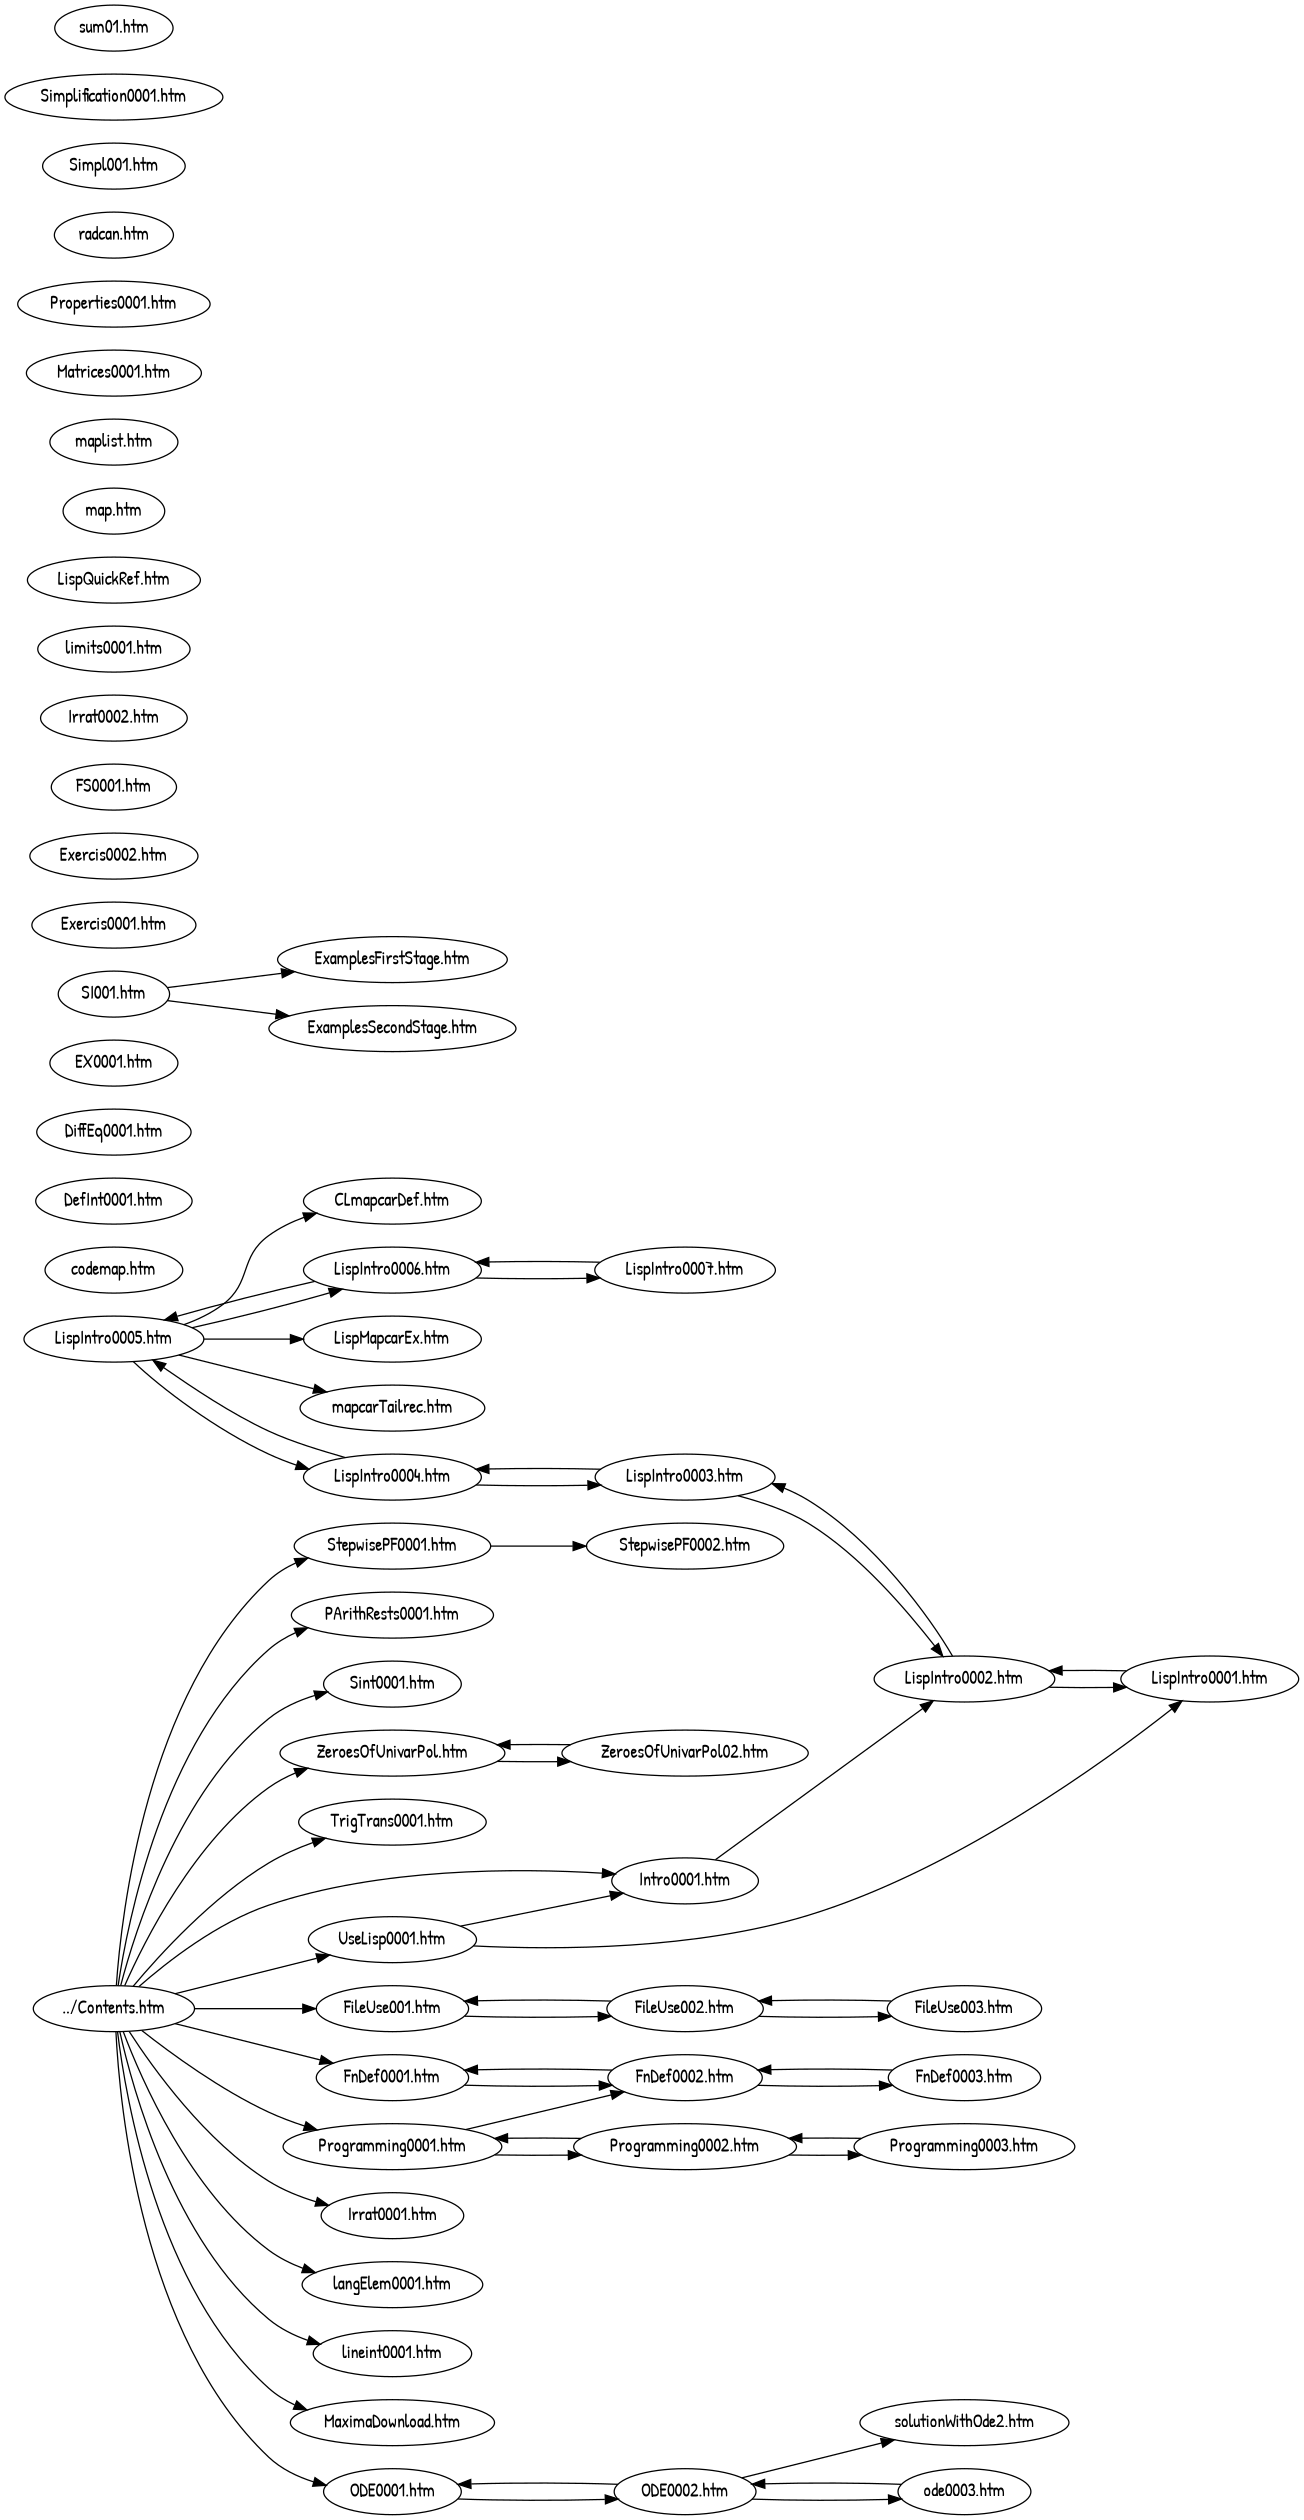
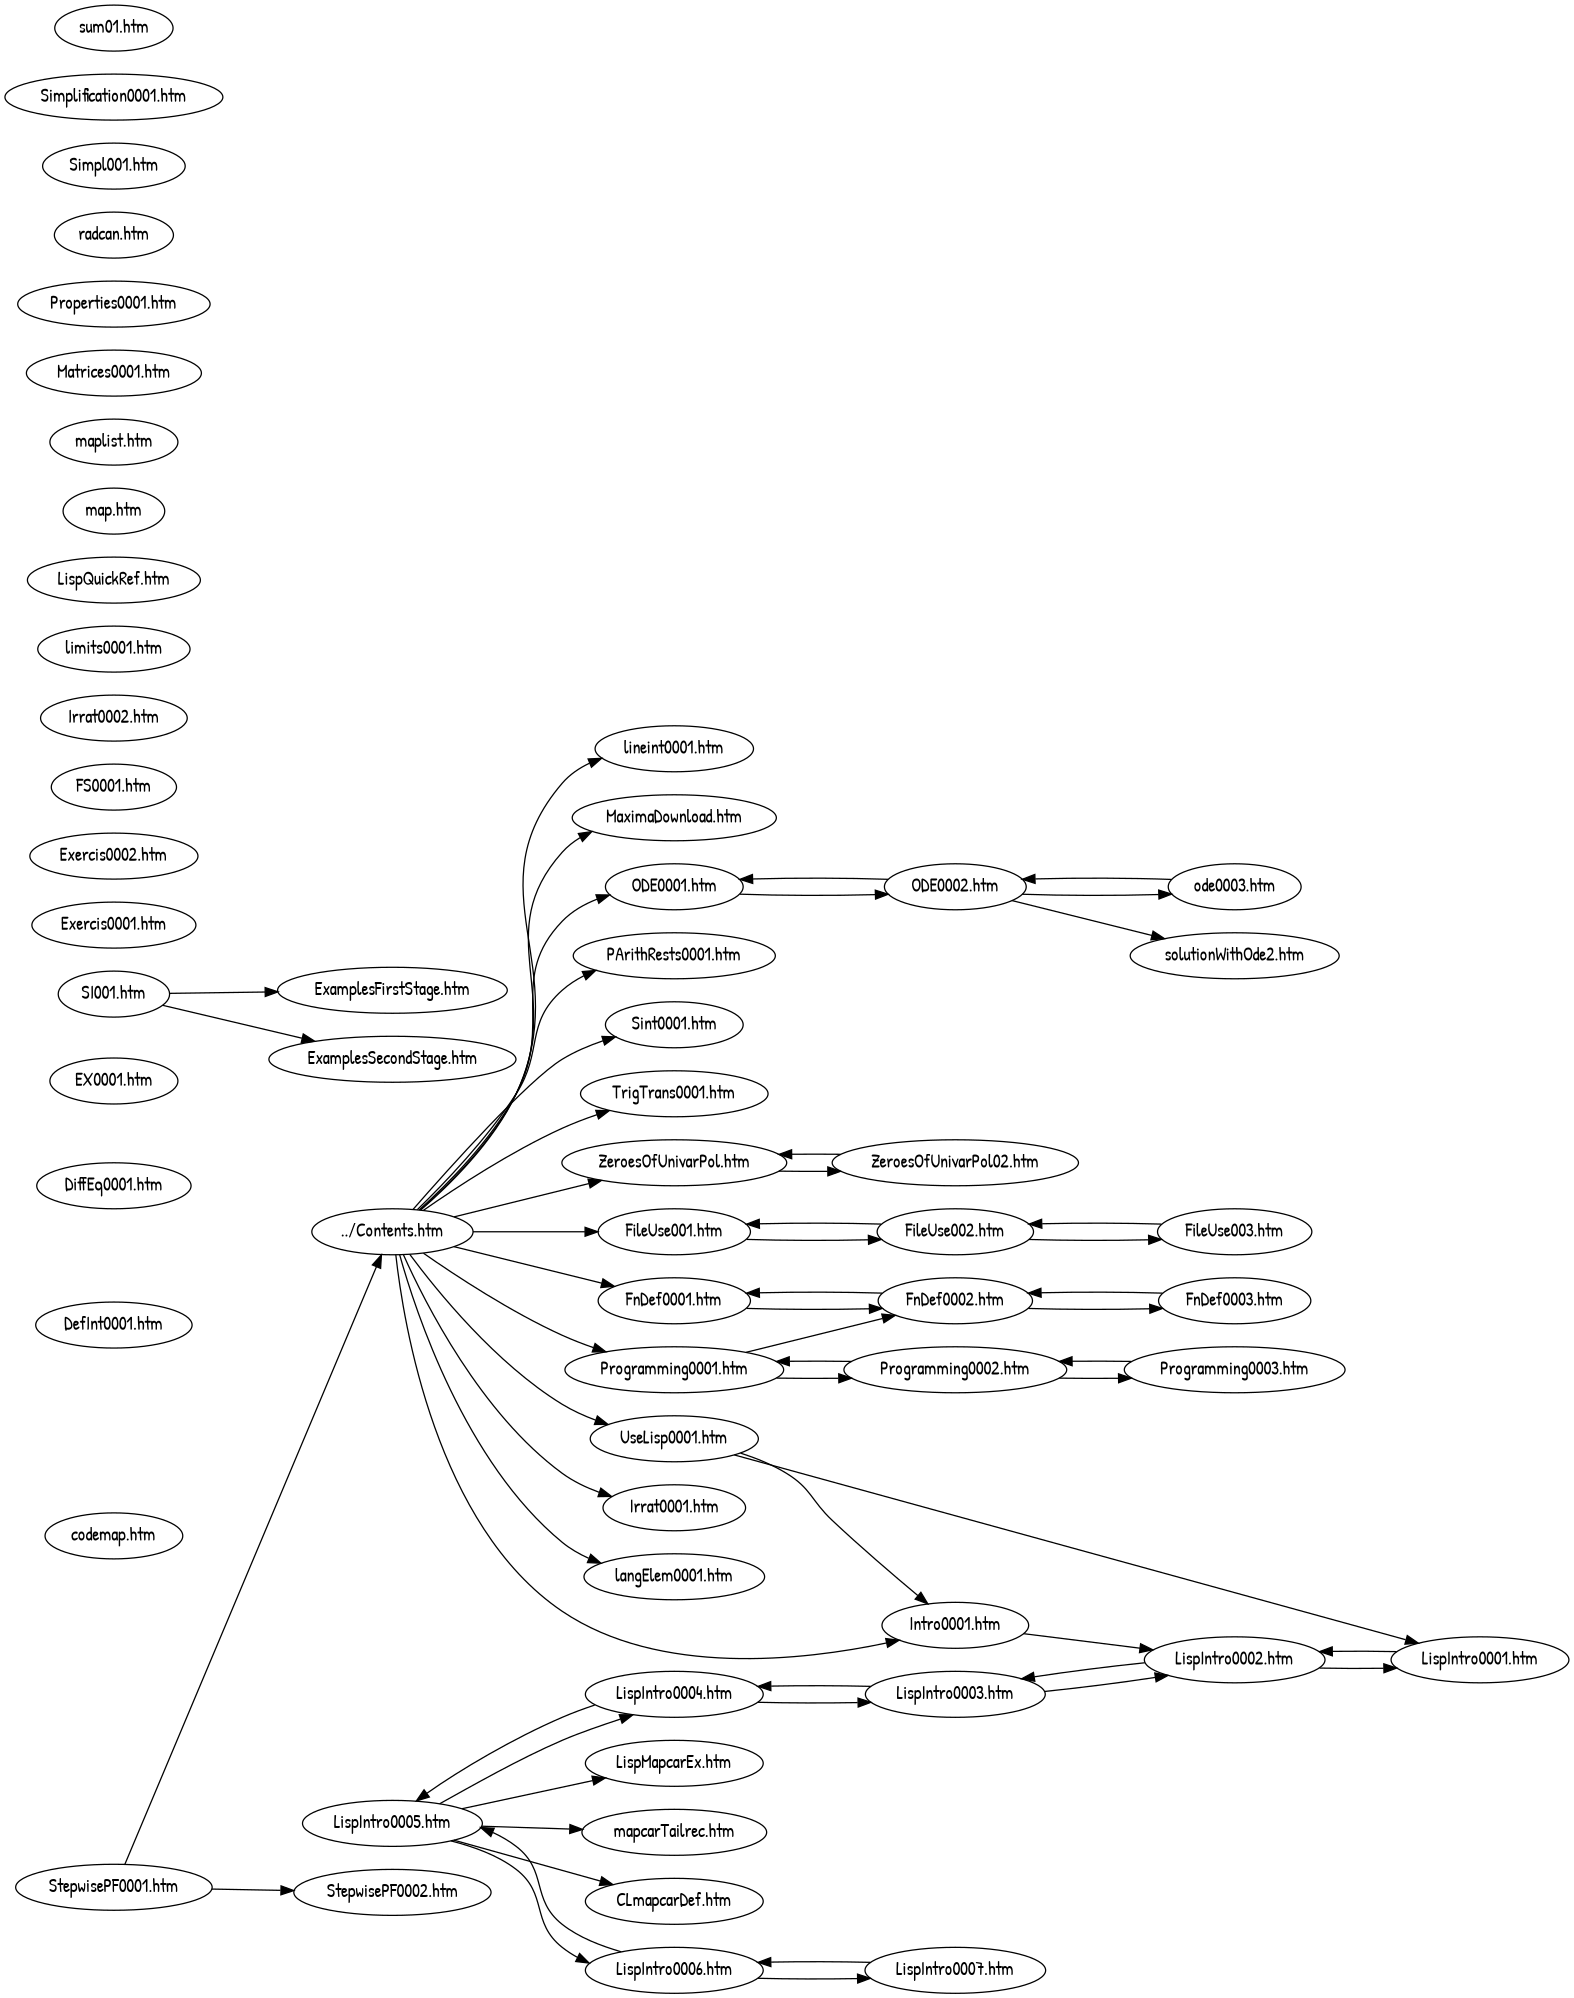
(163, 1754) -> (251, 1566)
